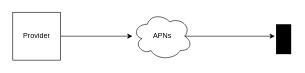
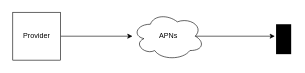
(162, 36) -> (168, 36)
